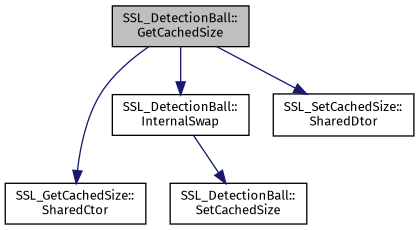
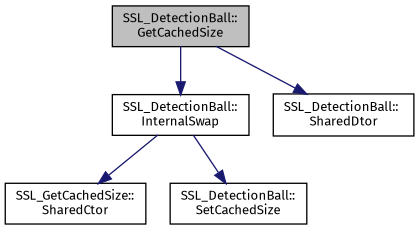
(98, 99) -> (133, 155)
(344, 115) -> (344, 115)
